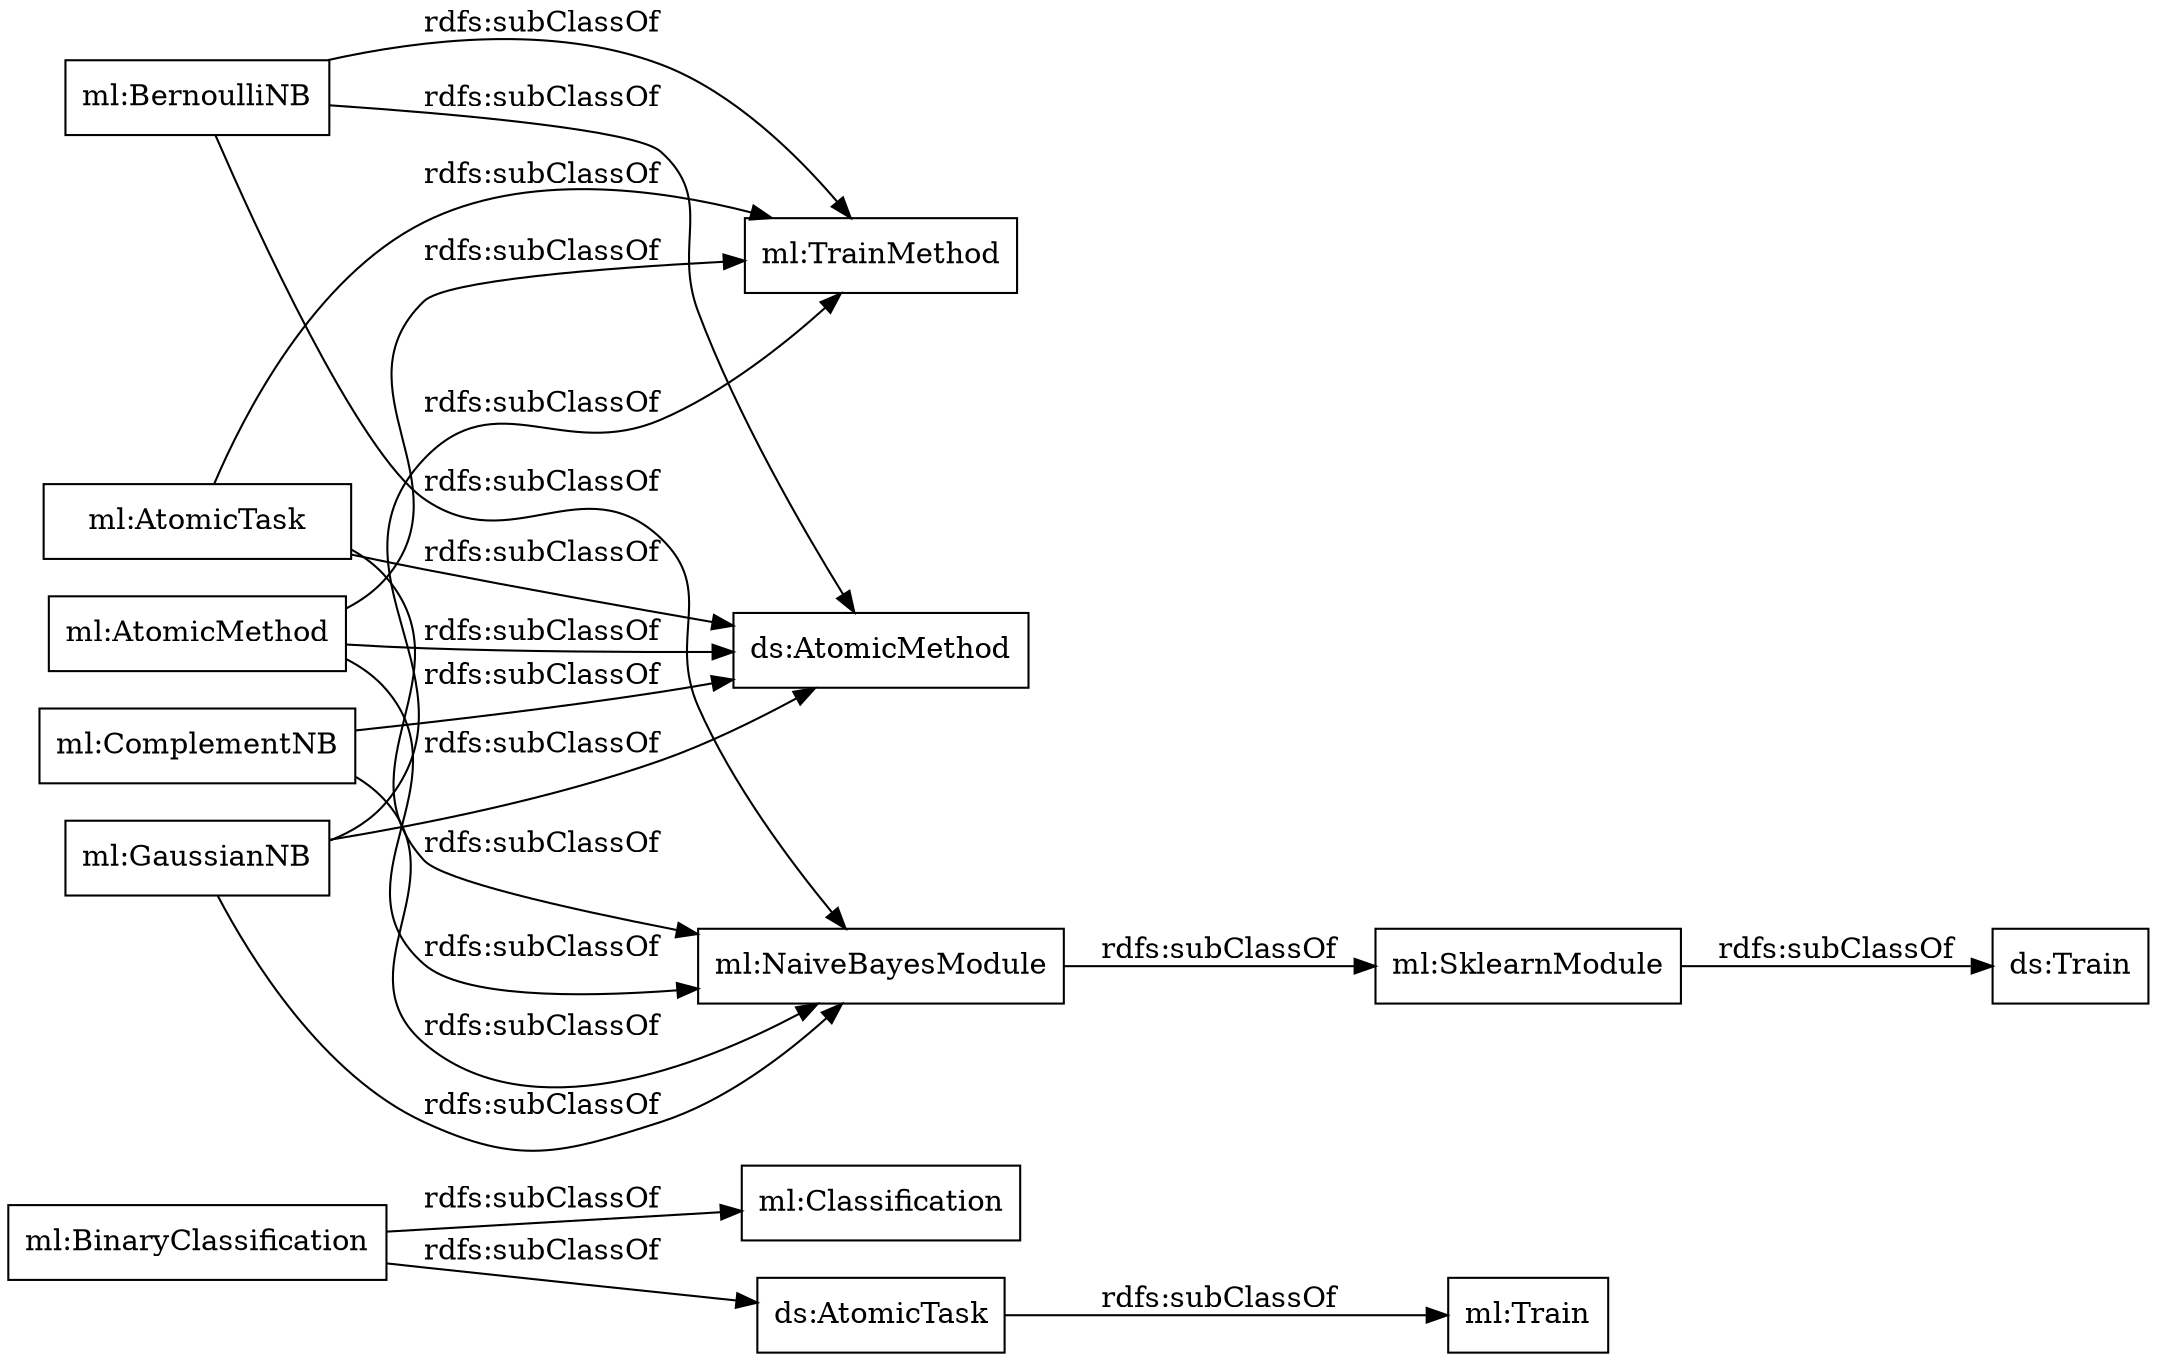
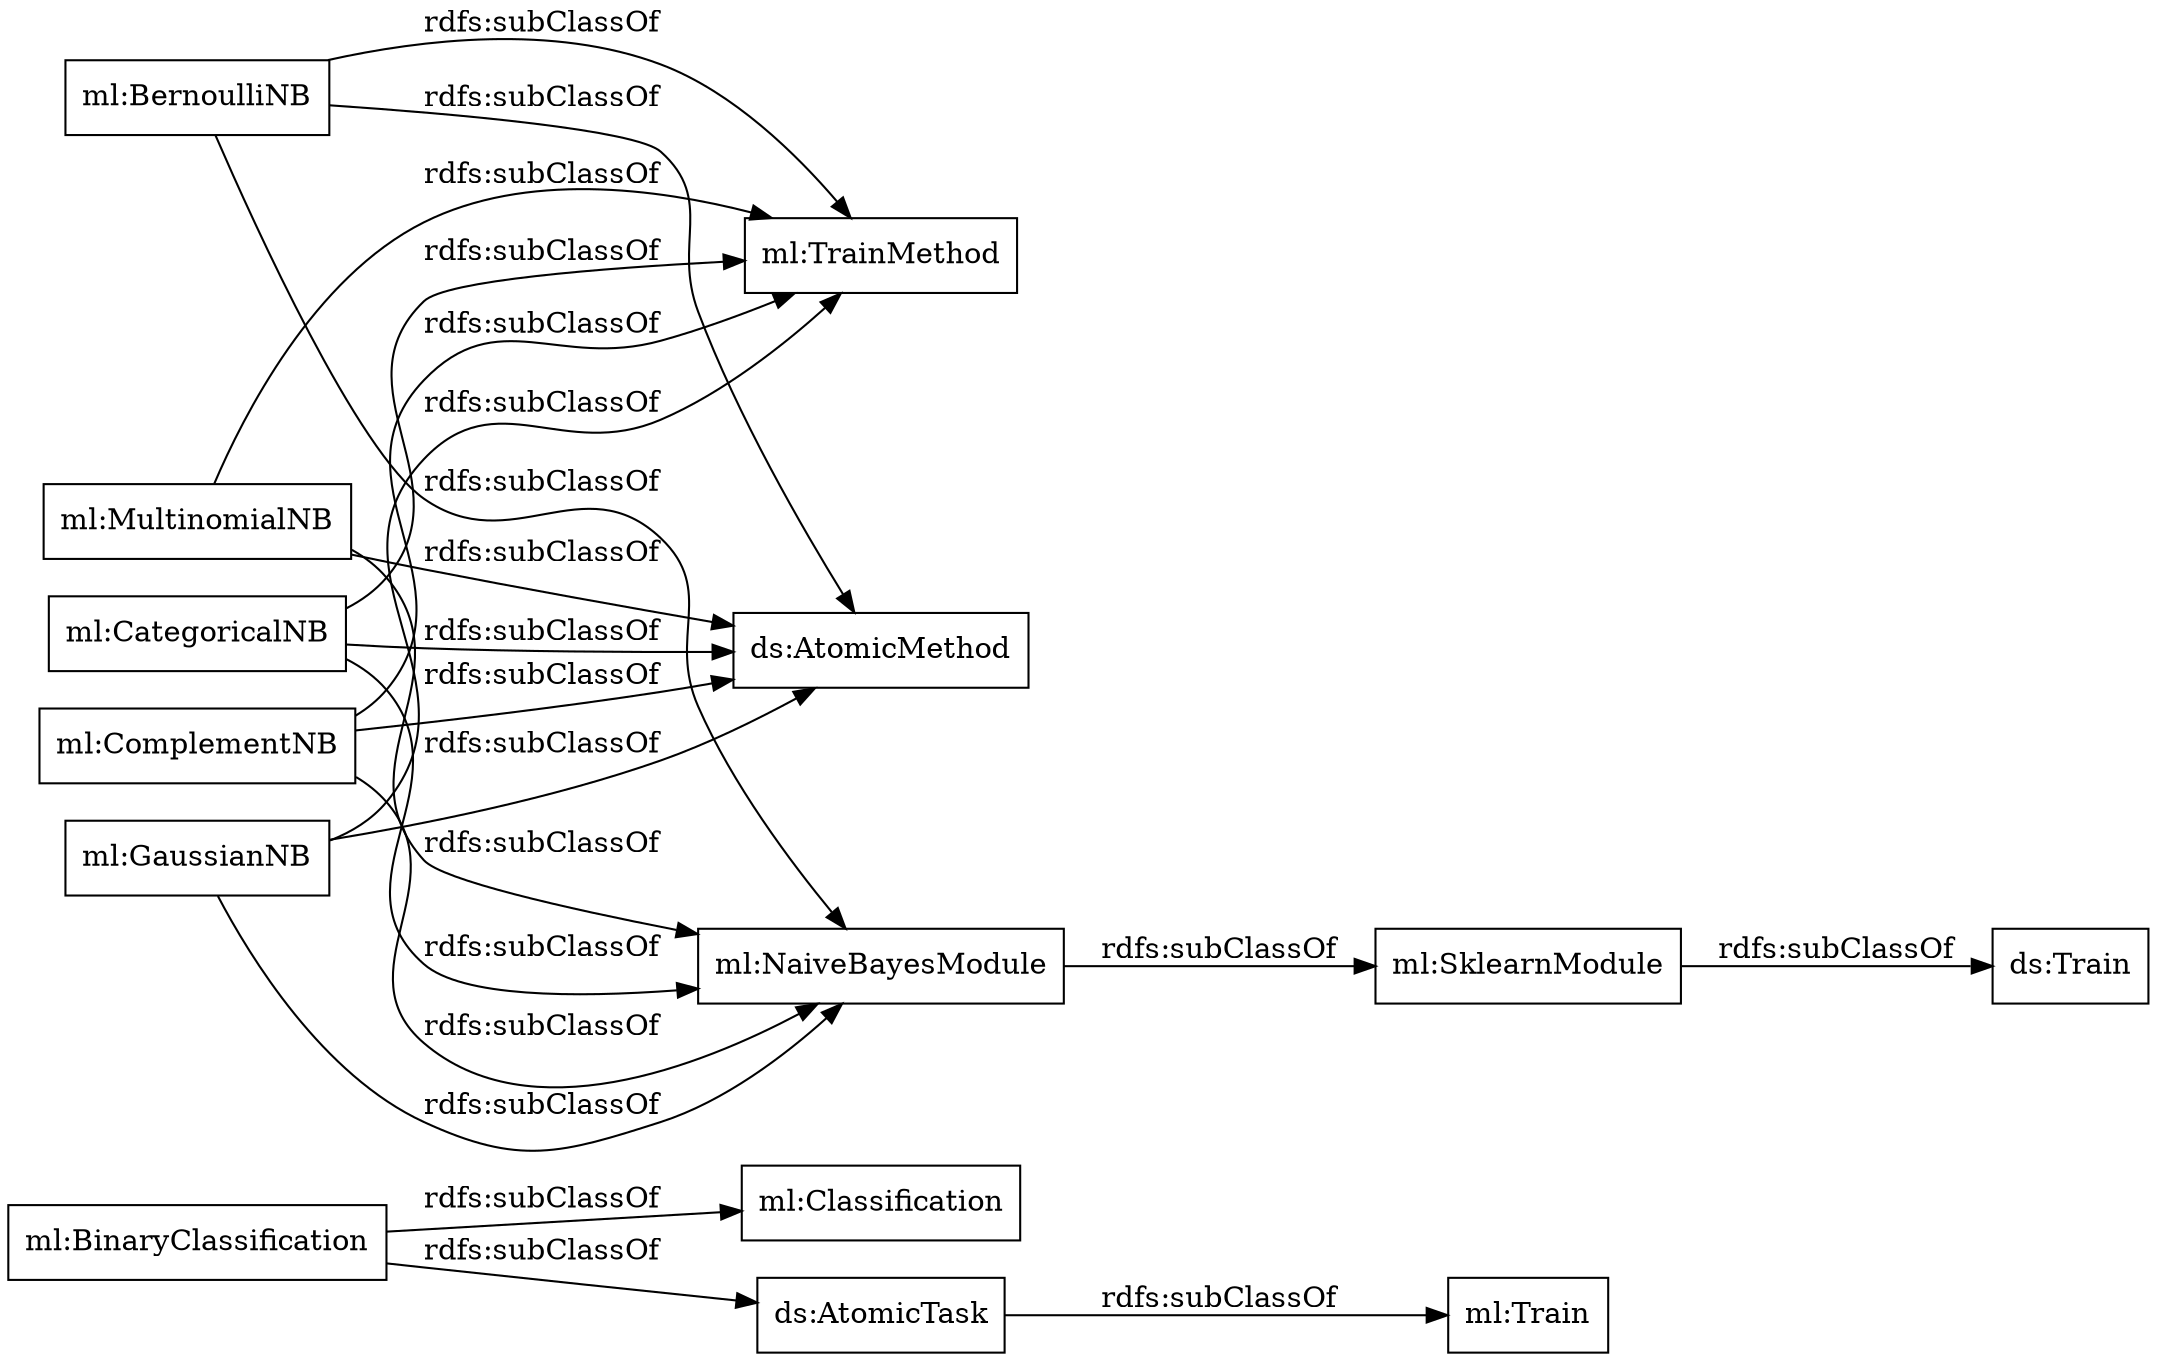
none -> (425, 380)
(197, 522) -> (197, 522)
(197, 634) -> (197, 634)
